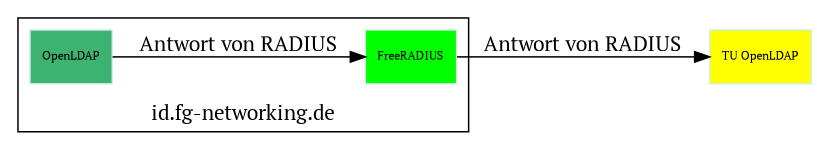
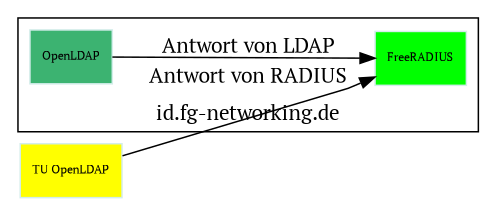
(239, 46) -> (249, 47)
(576, 57) -> (242, 120)
